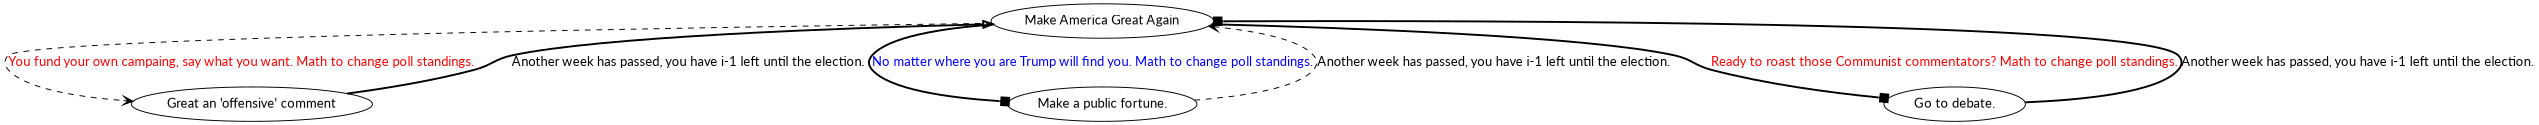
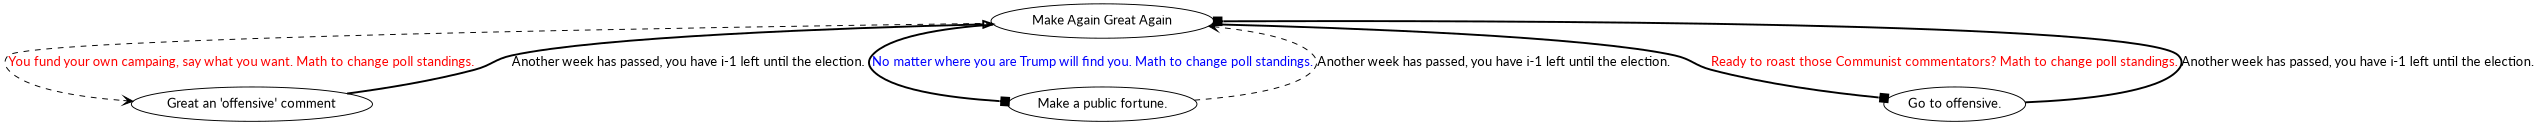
(1102, 21) -> (1102, 21)
(1955, 104) -> (1955, 104)
